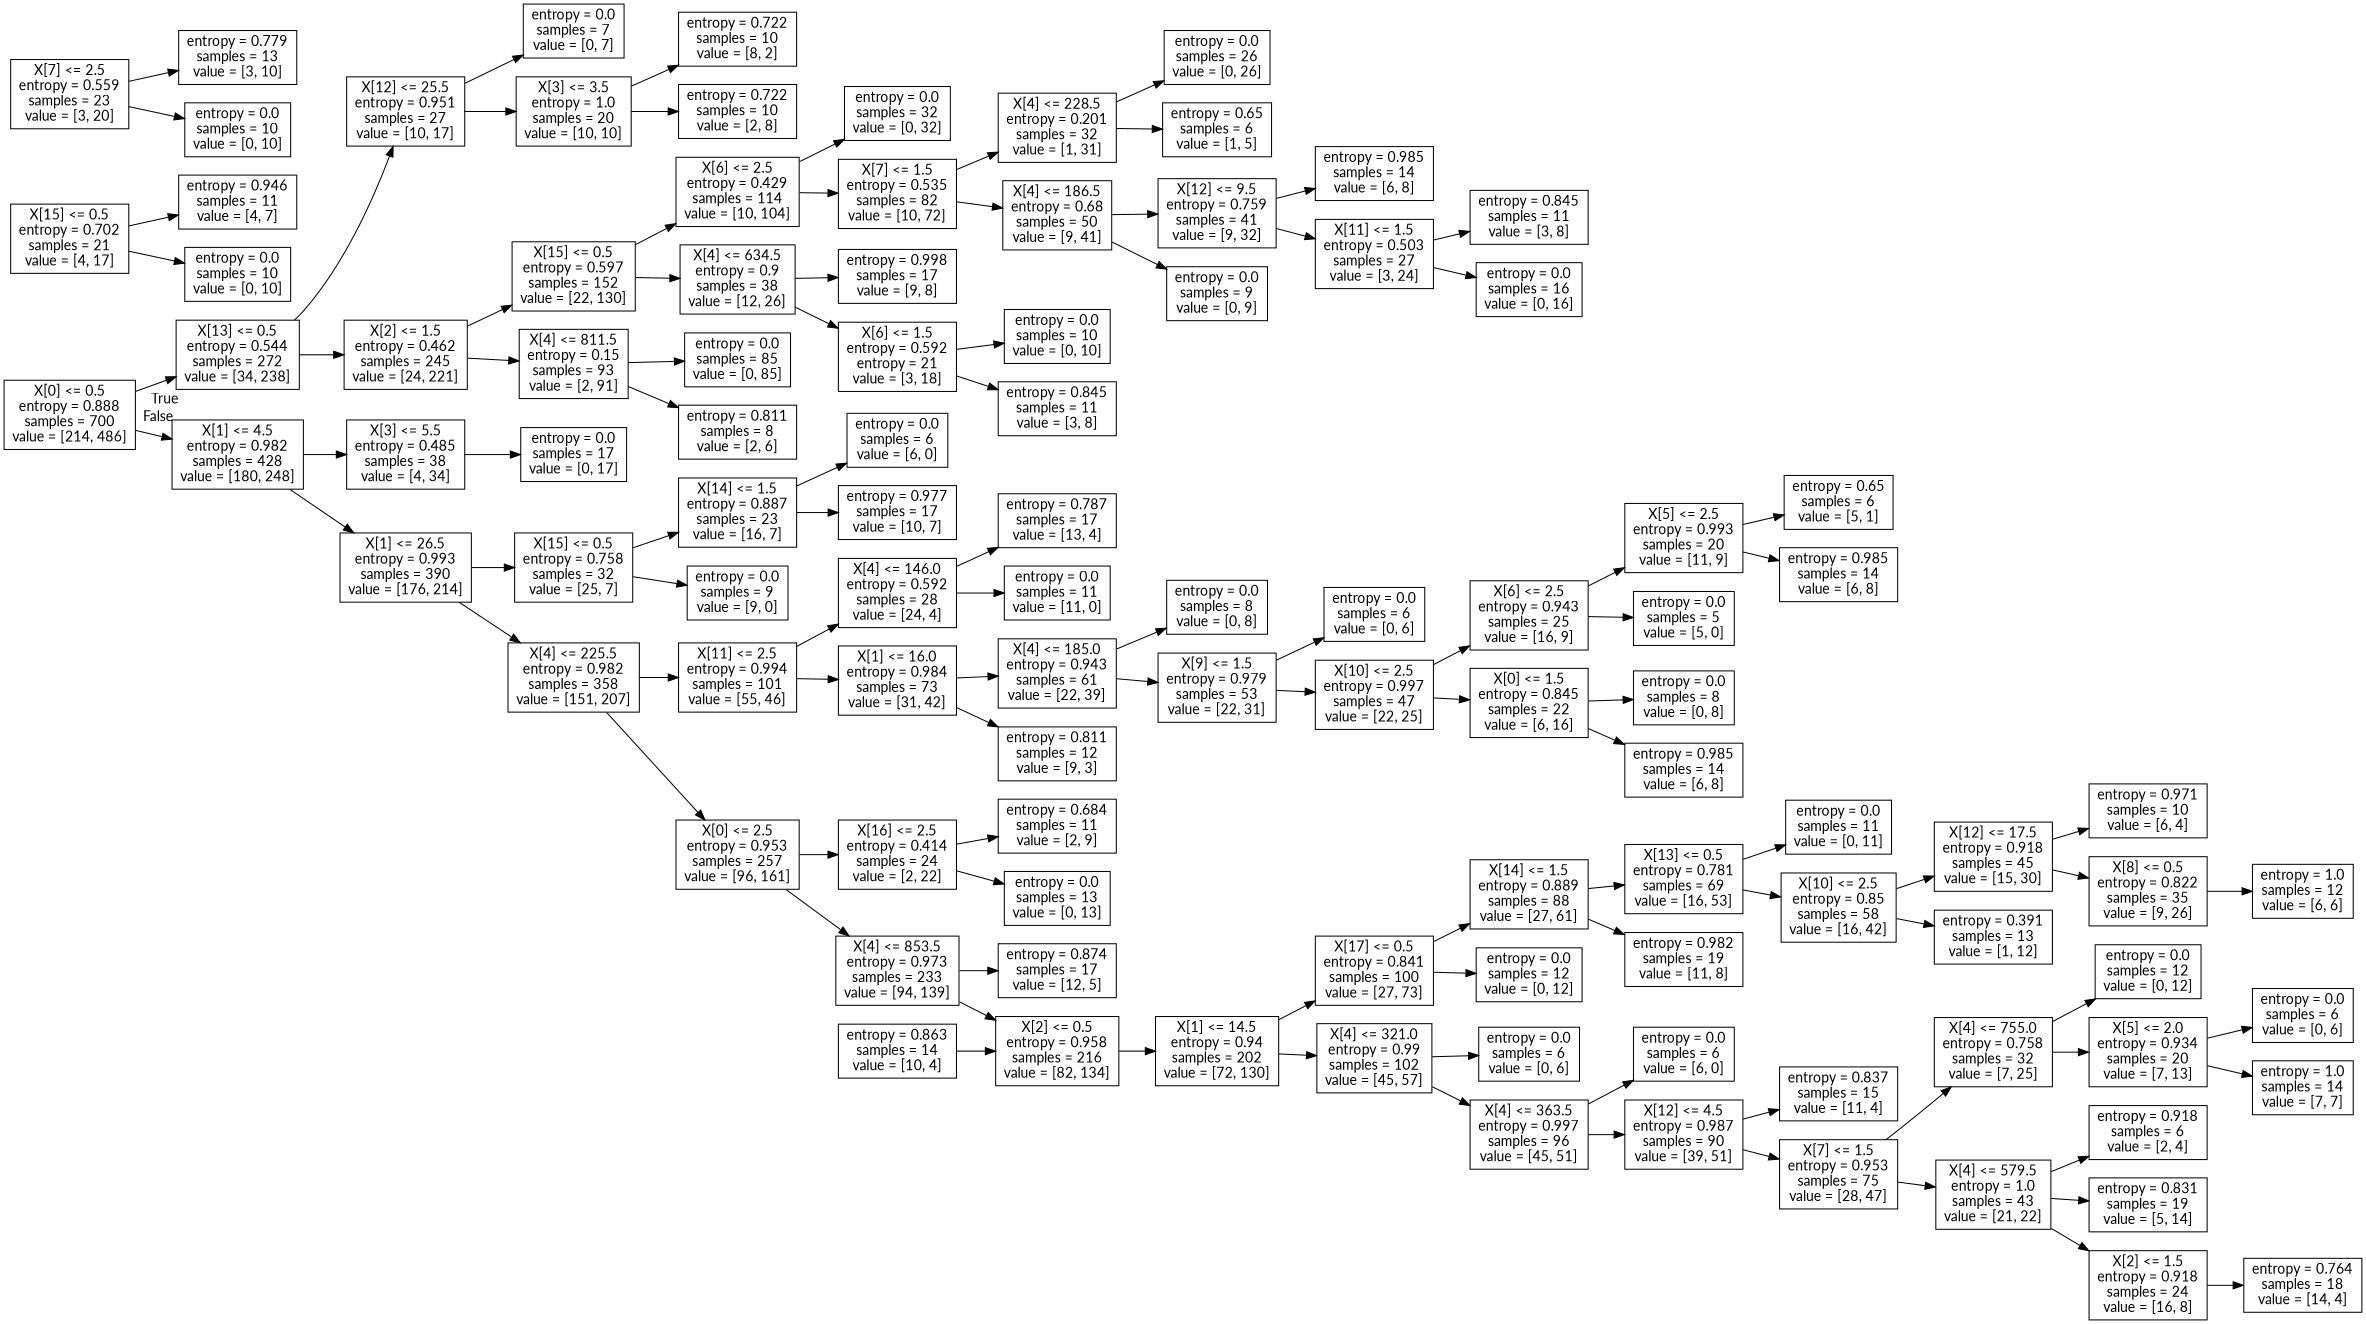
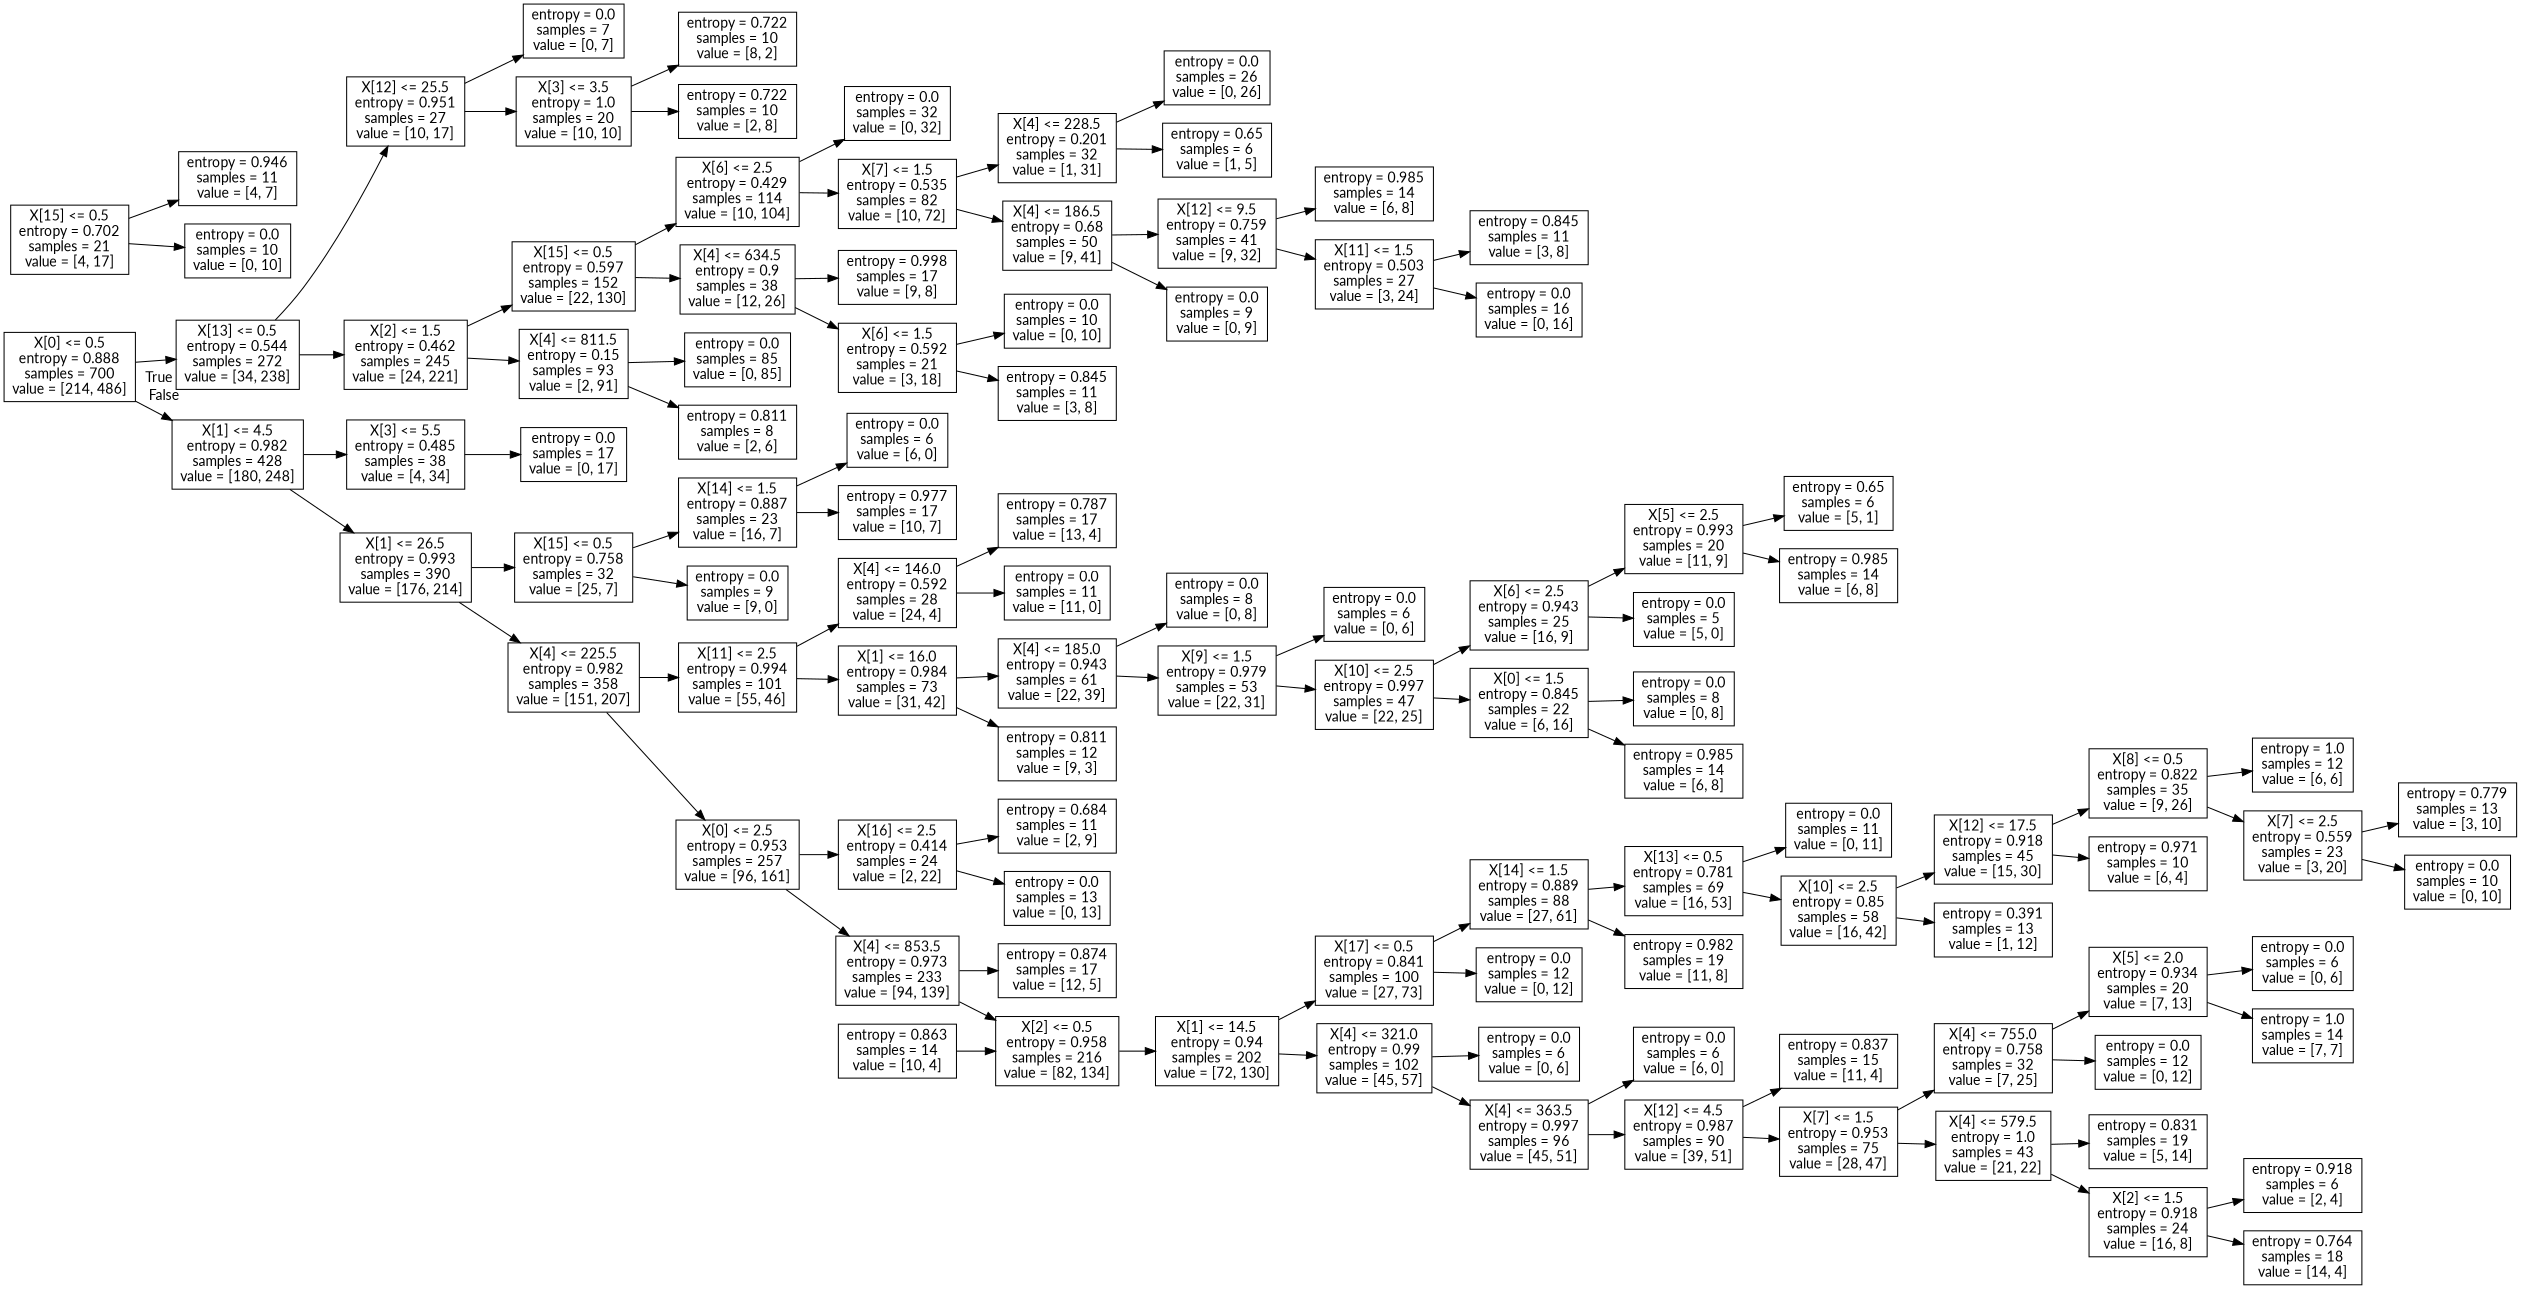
(897, 357) -> (897, 358)
none -> (2221, 812)
(2065, 1166) -> (2220, 1205)
